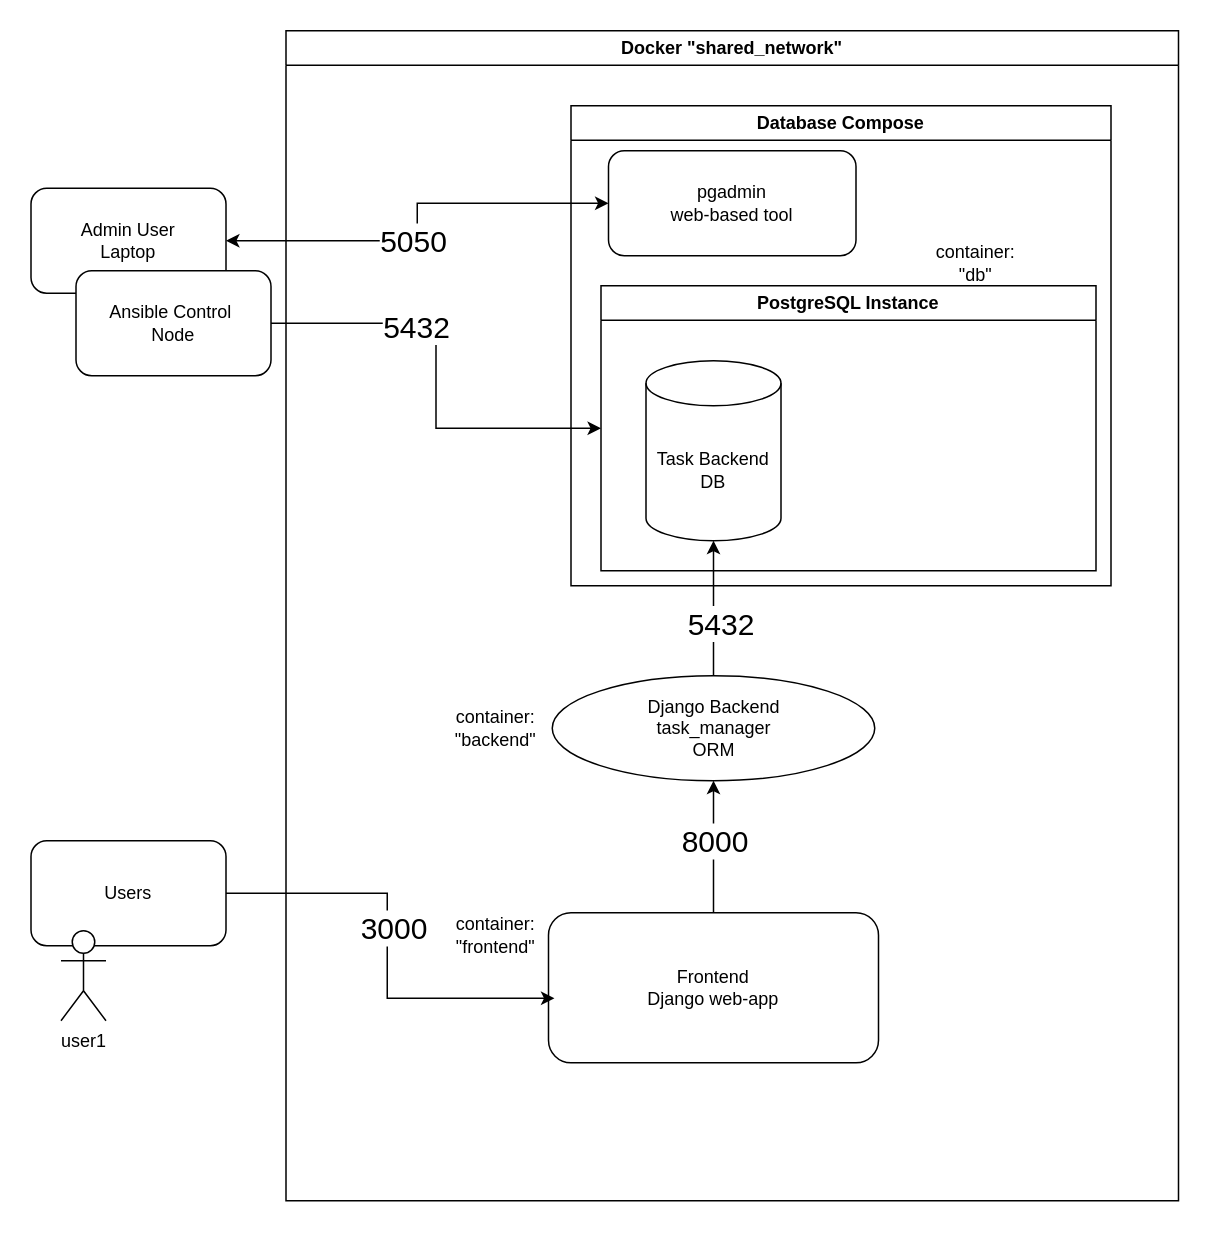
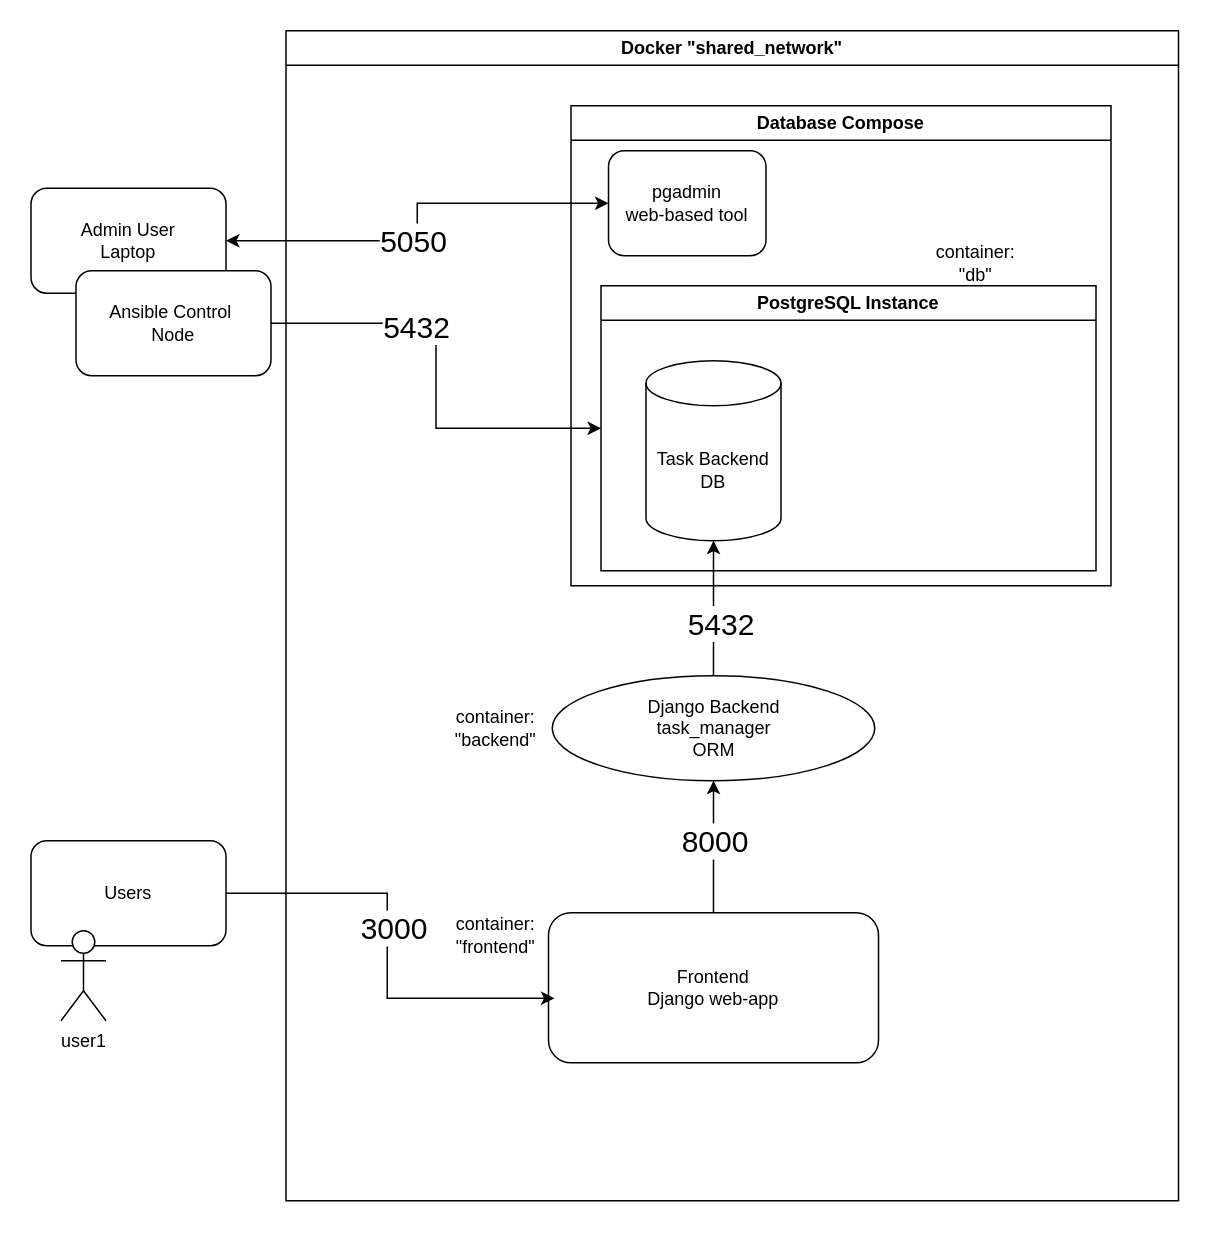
(732, 203) -> (687, 203)
